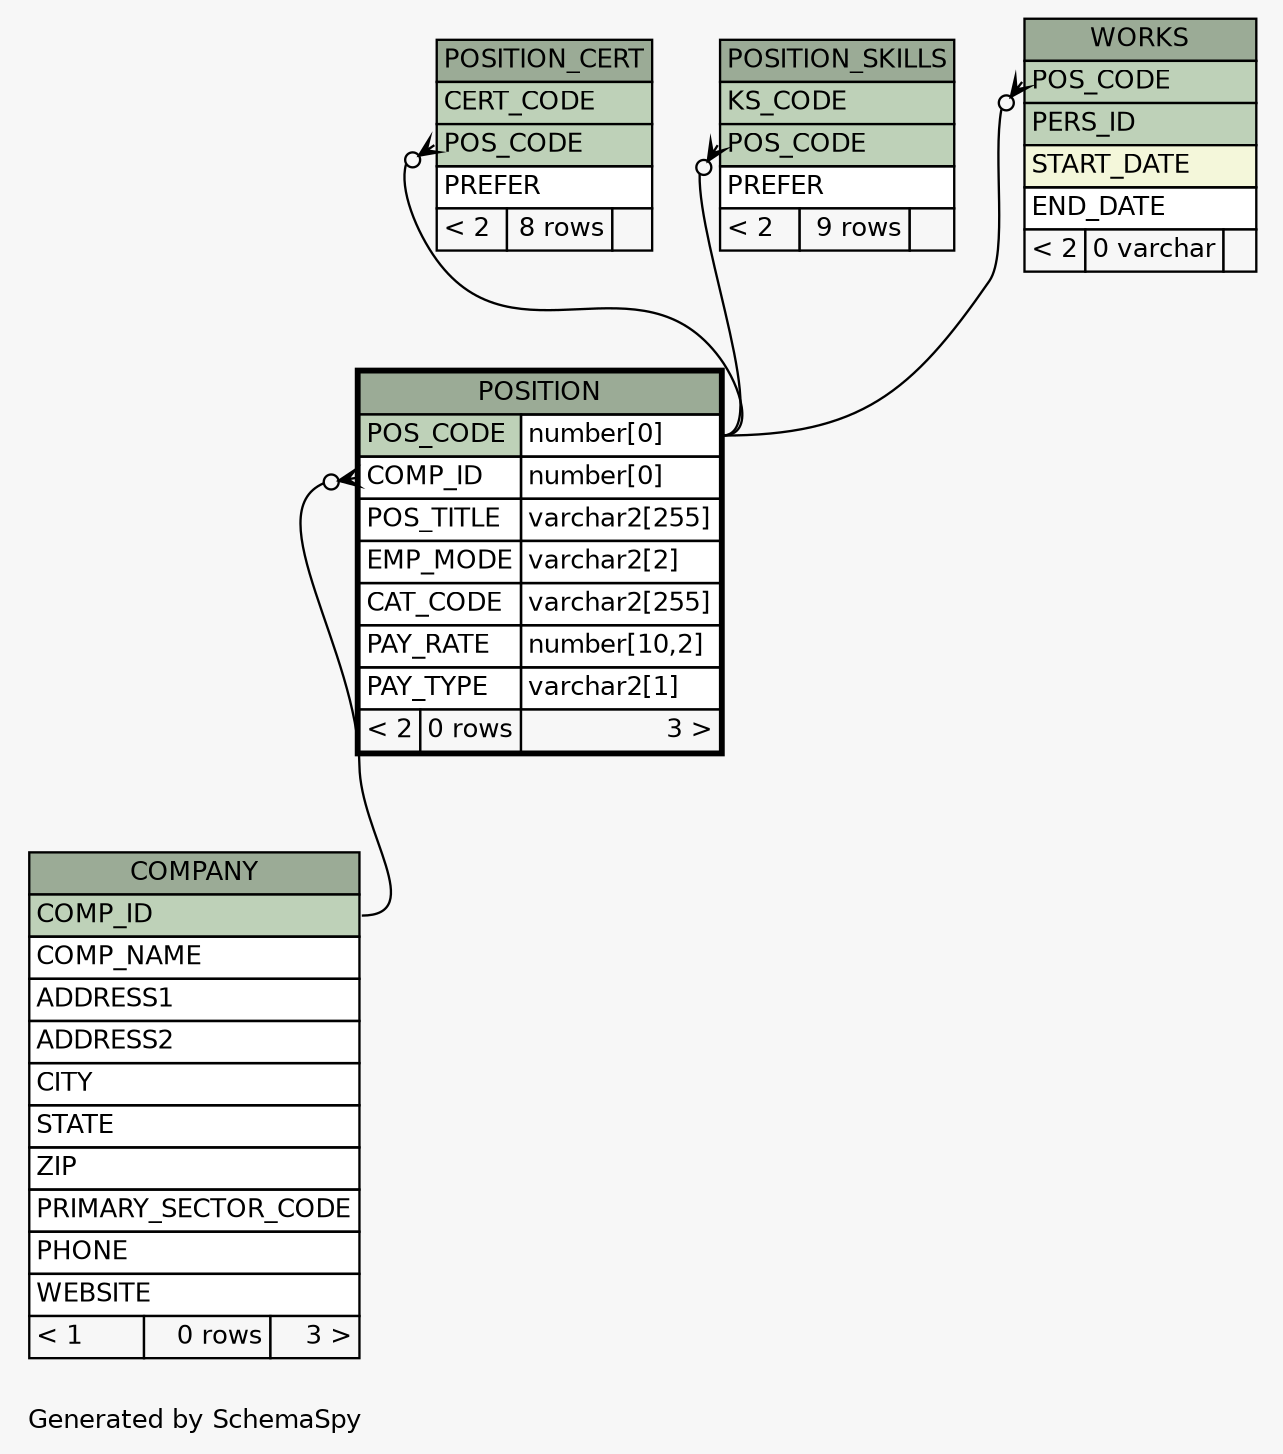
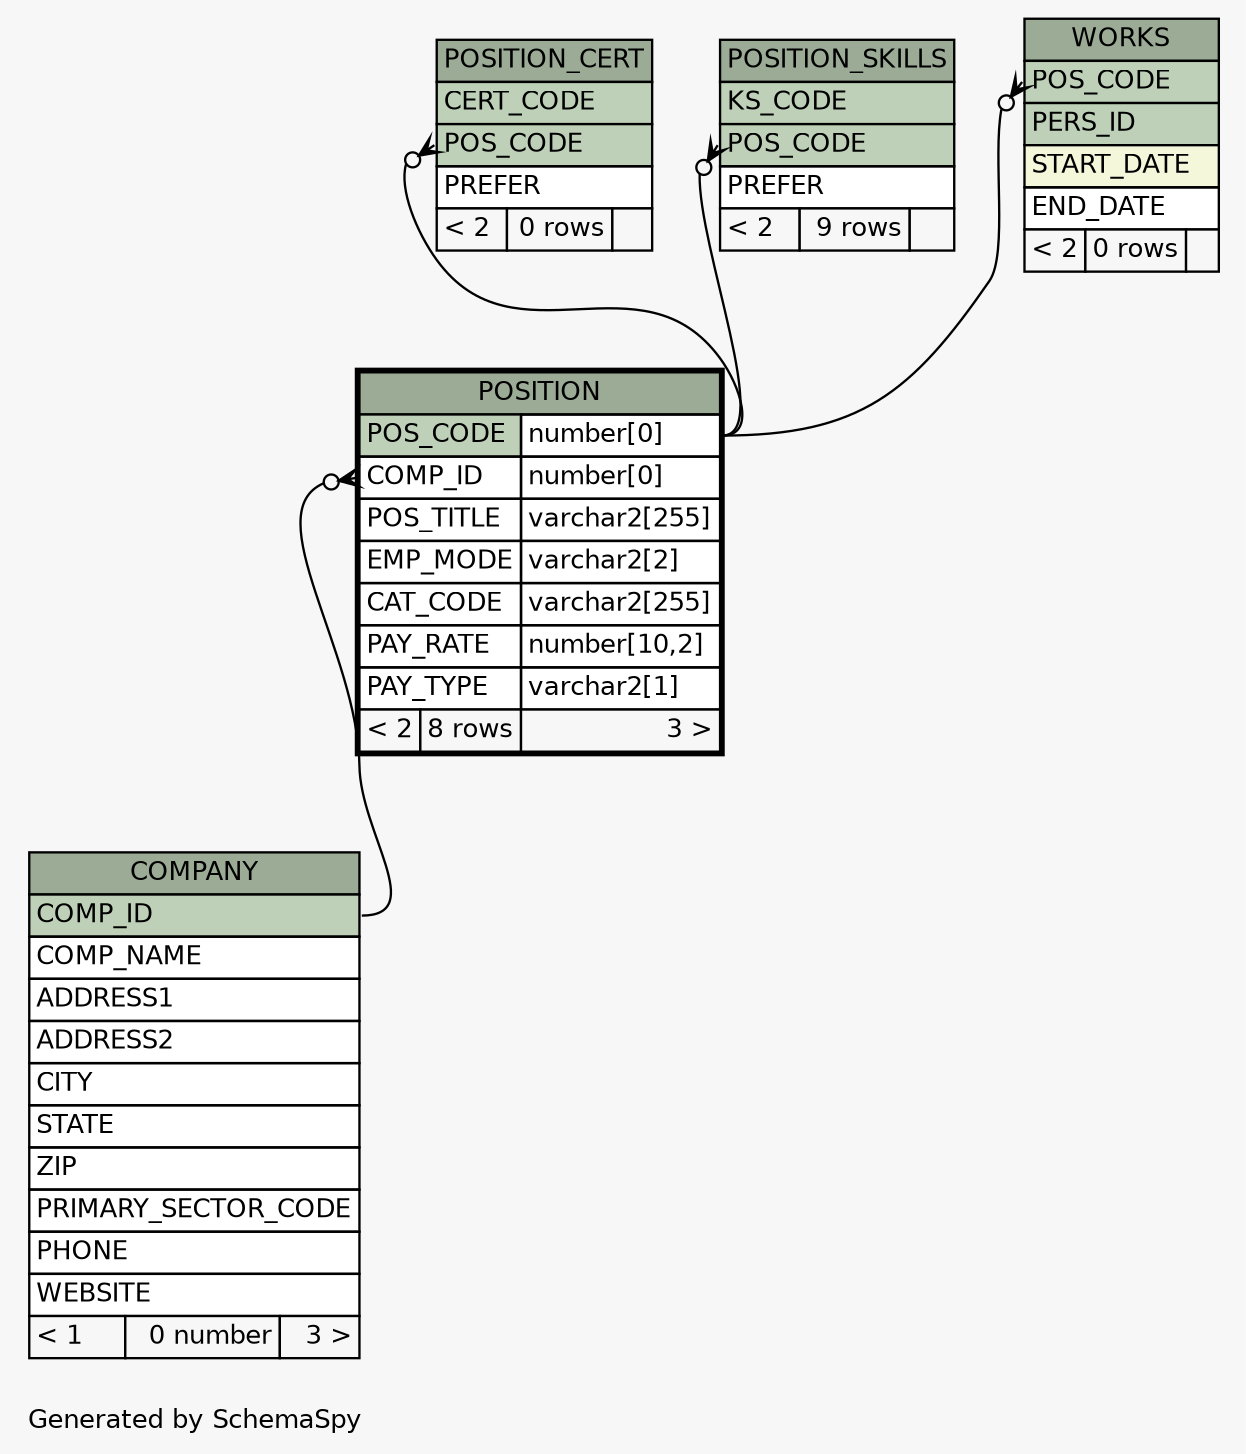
(562, 228) -> (562, 228)
(1154, 249) -> (1136, 249)
(471, 729) -> (471, 729)
(220, 1336) -> (211, 1336)
